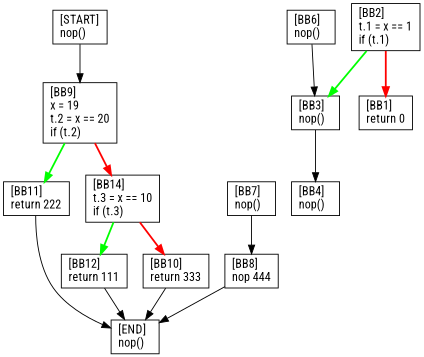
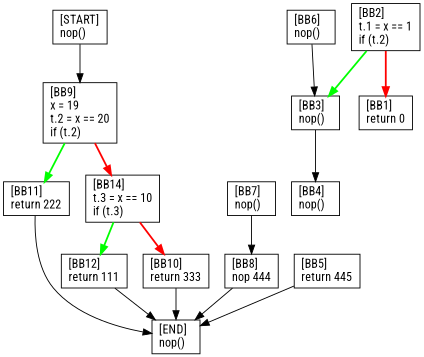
(386, 27) -> (386, 27)
none -> (327, 271)
